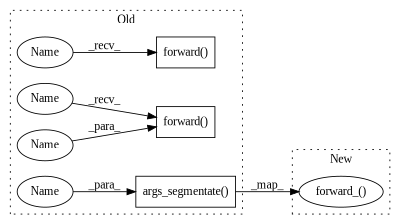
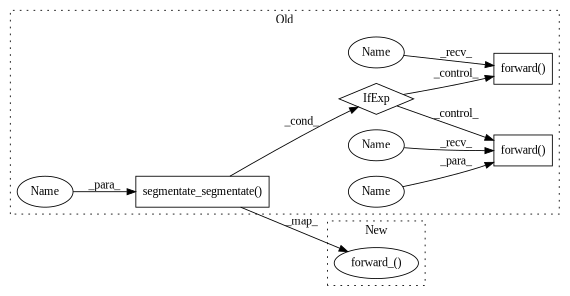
none -> (376, 99)
(186, 192) -> (202, 192)
